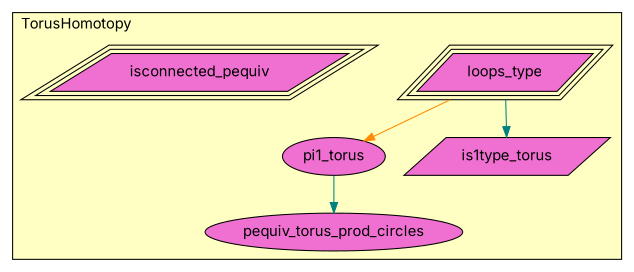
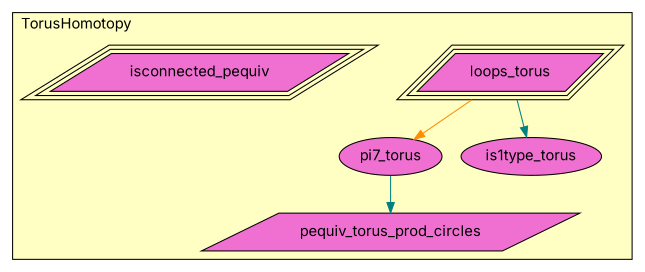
(505, 72) -> (510, 72)
(334, 156) -> (391, 156)
(507, 156) -> (531, 156)
(334, 232) -> (391, 232)
